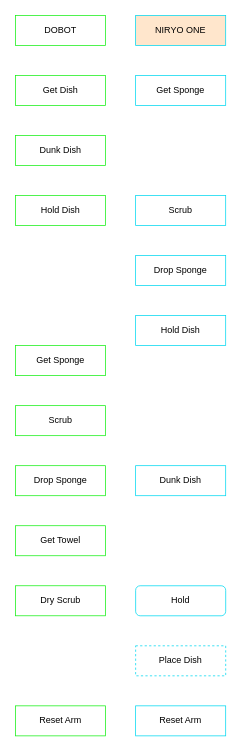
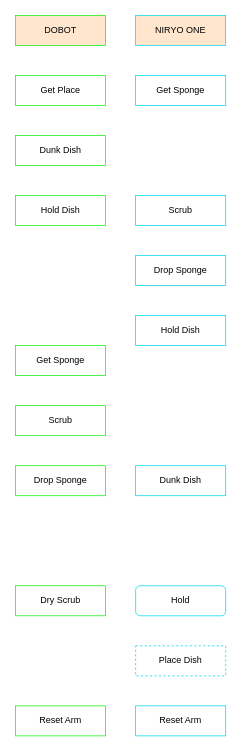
(60, 30) -> (60, 30)
(60, 90) -> (60, 90)
(60, 540) -> none
